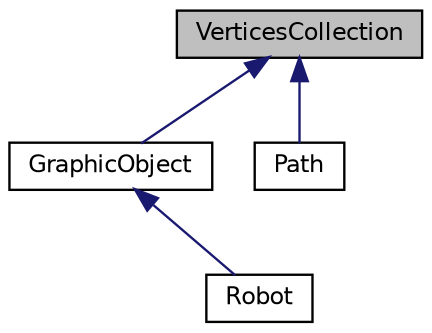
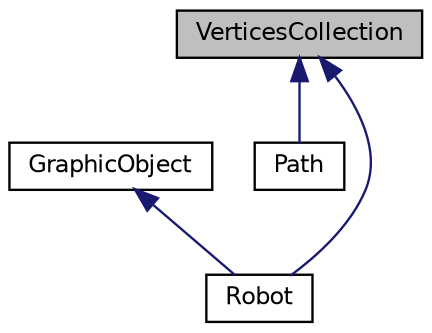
(195, 107) -> (367, 186)
